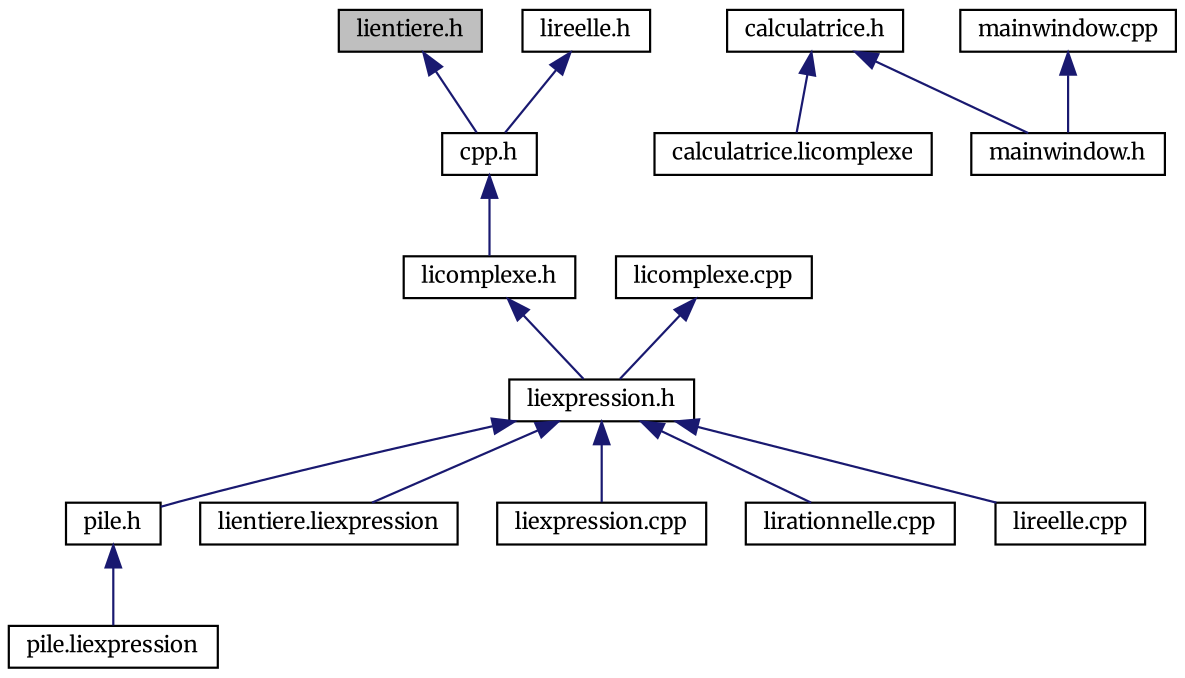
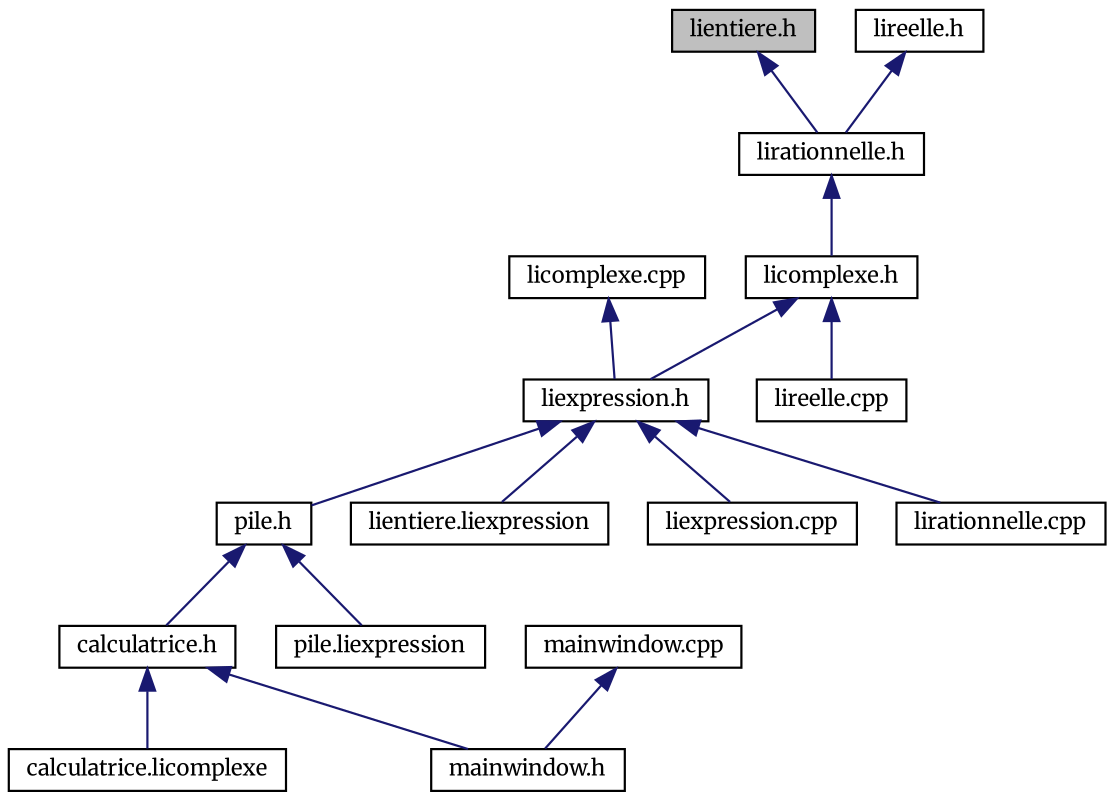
(490, 154) -> (832, 154)
(847, 465) -> (832, 350)
none -> (198, 593)
